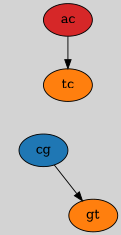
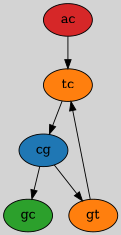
none -> (57, 113)
none -> (81, 155)
none -> (28, 216)
